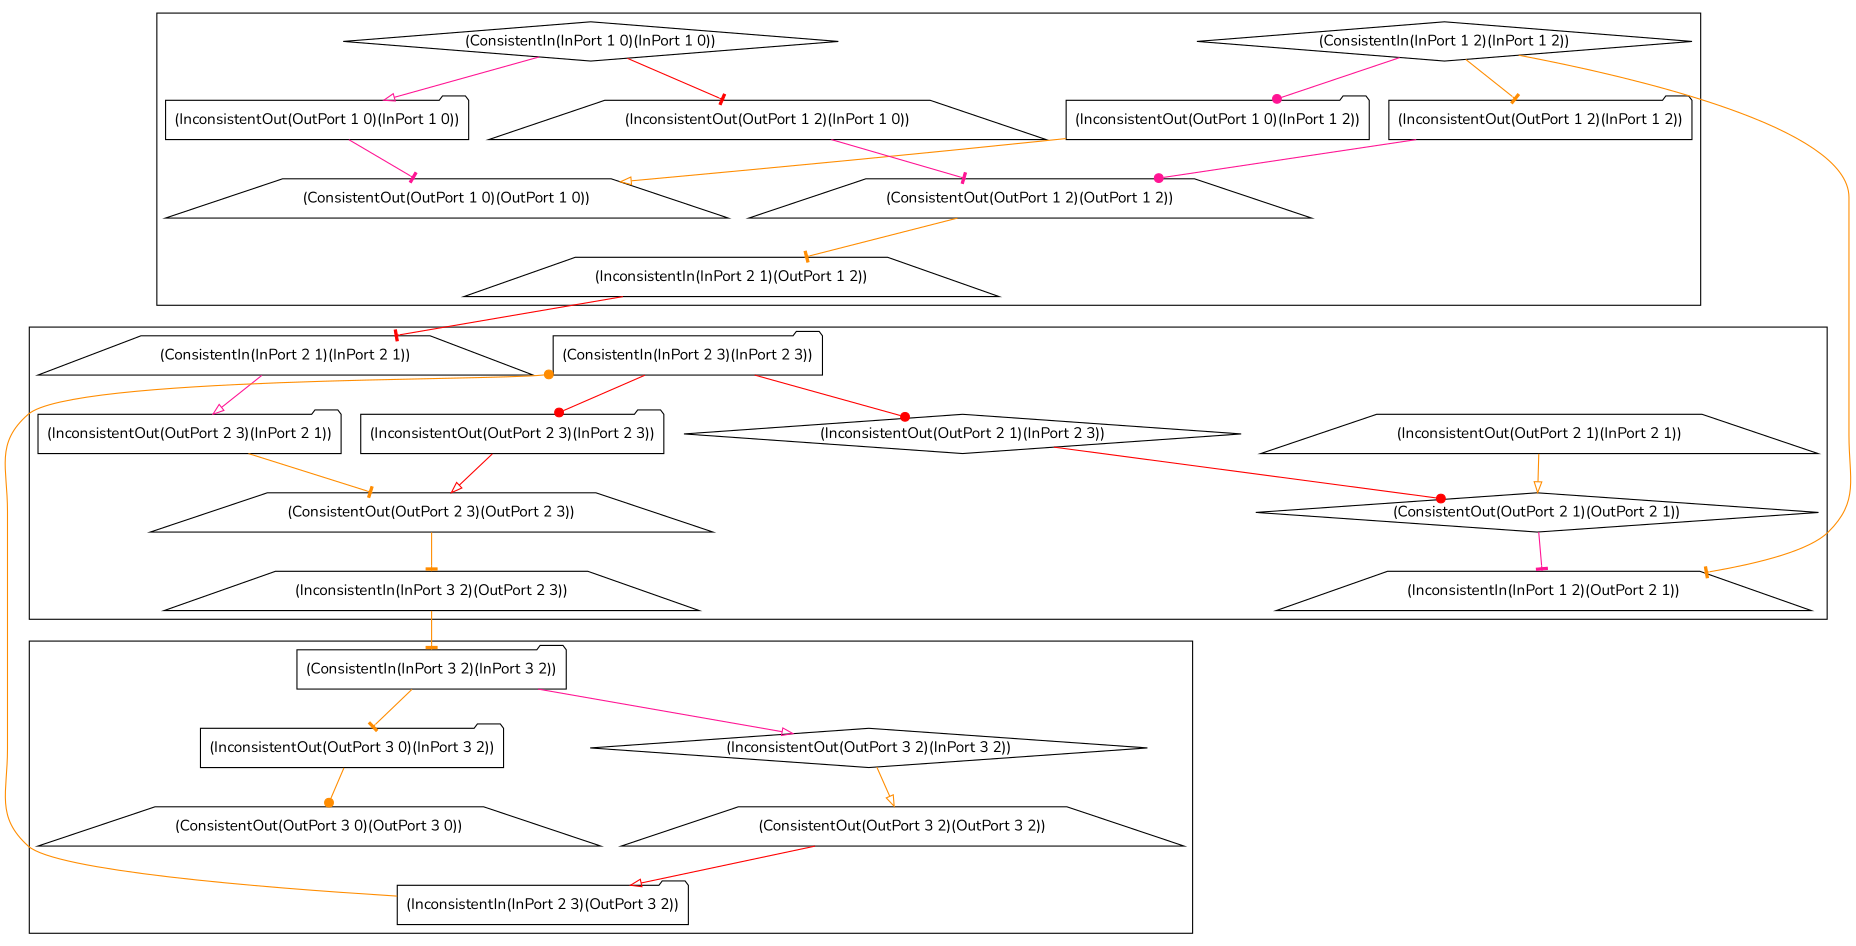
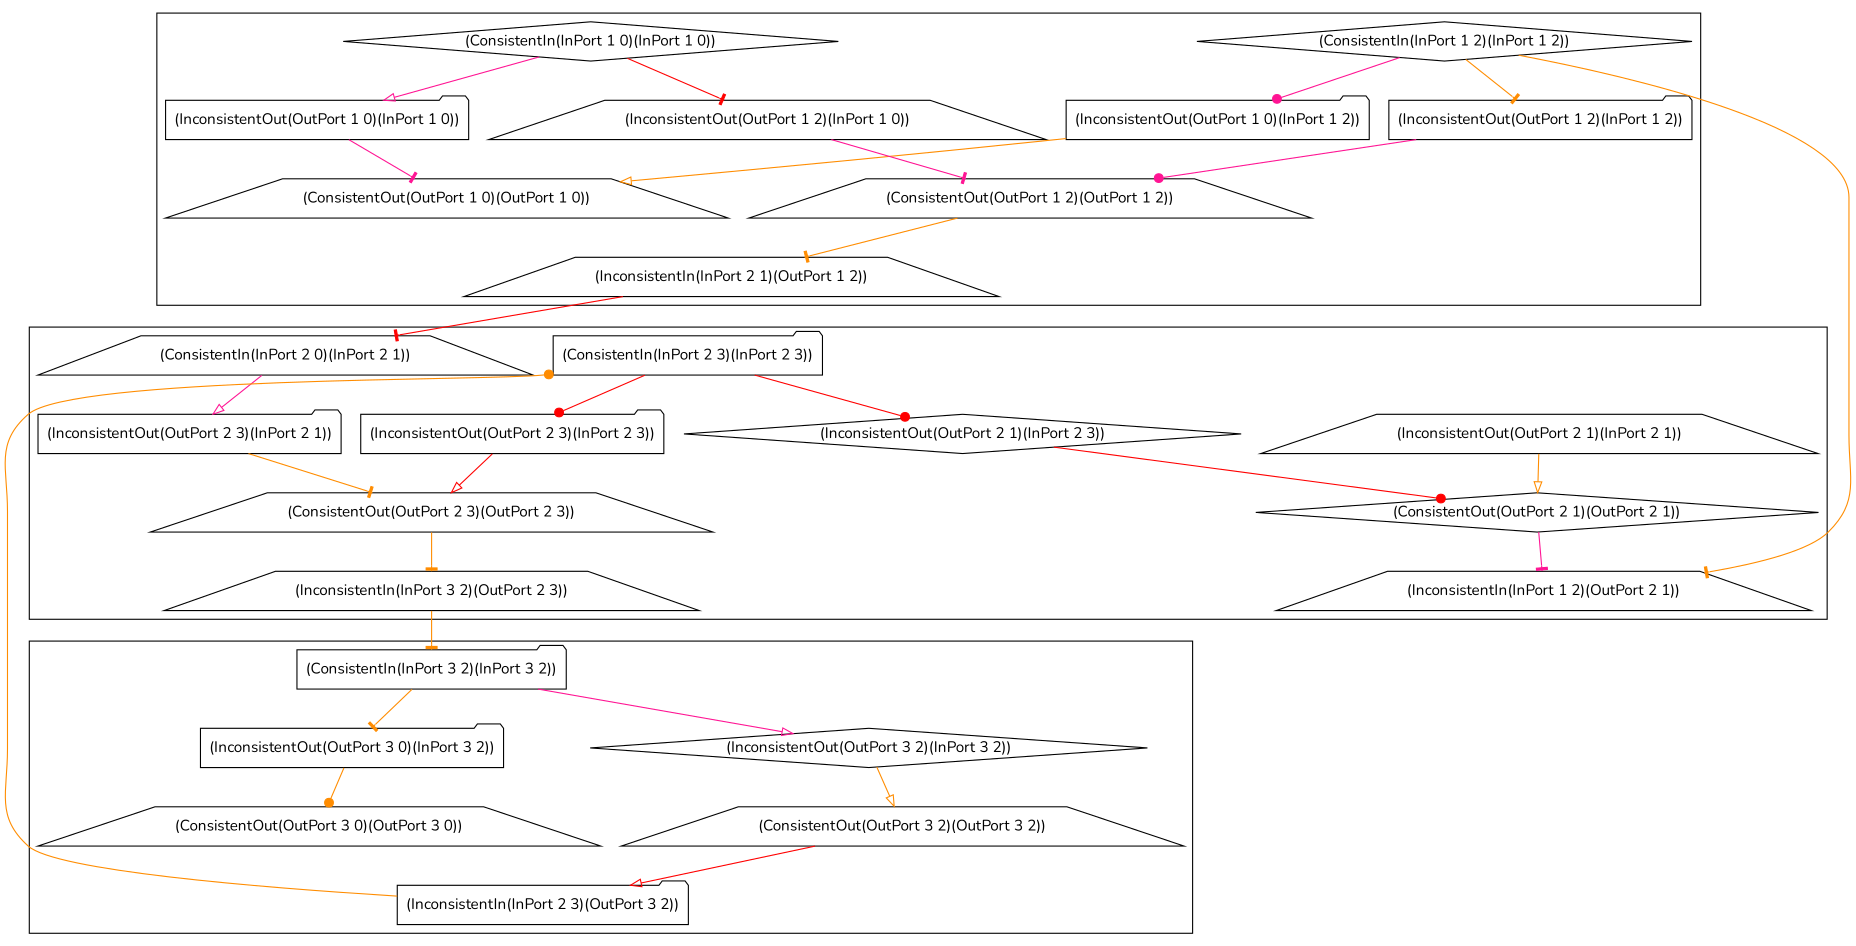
(286, 355) -> (286, 355)
